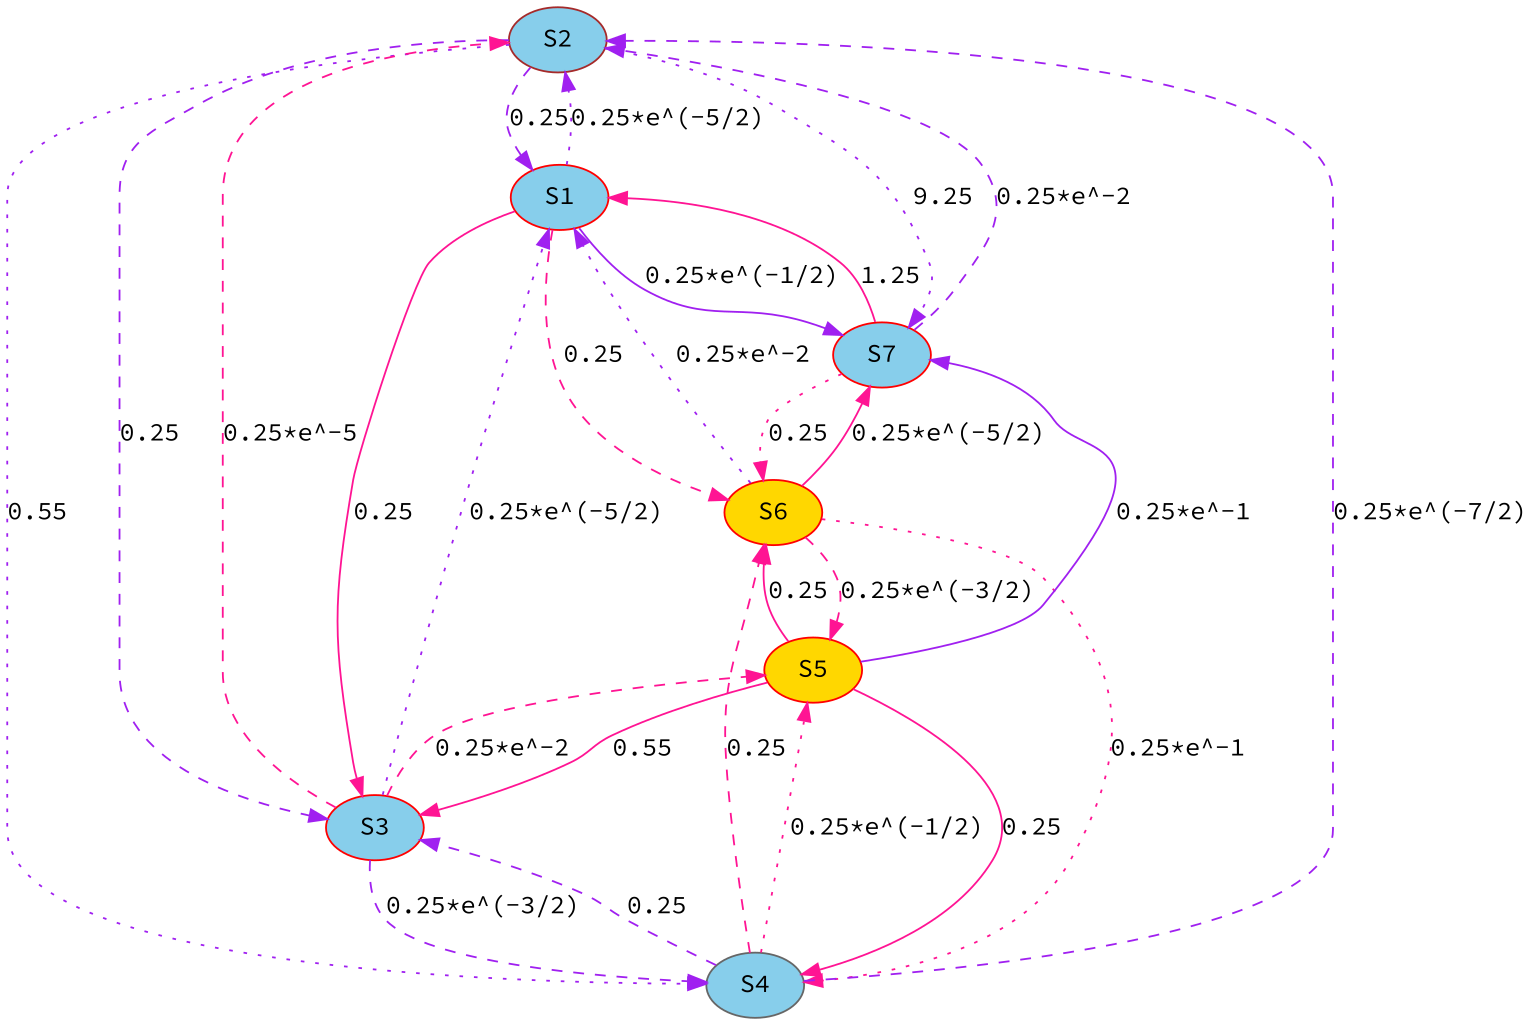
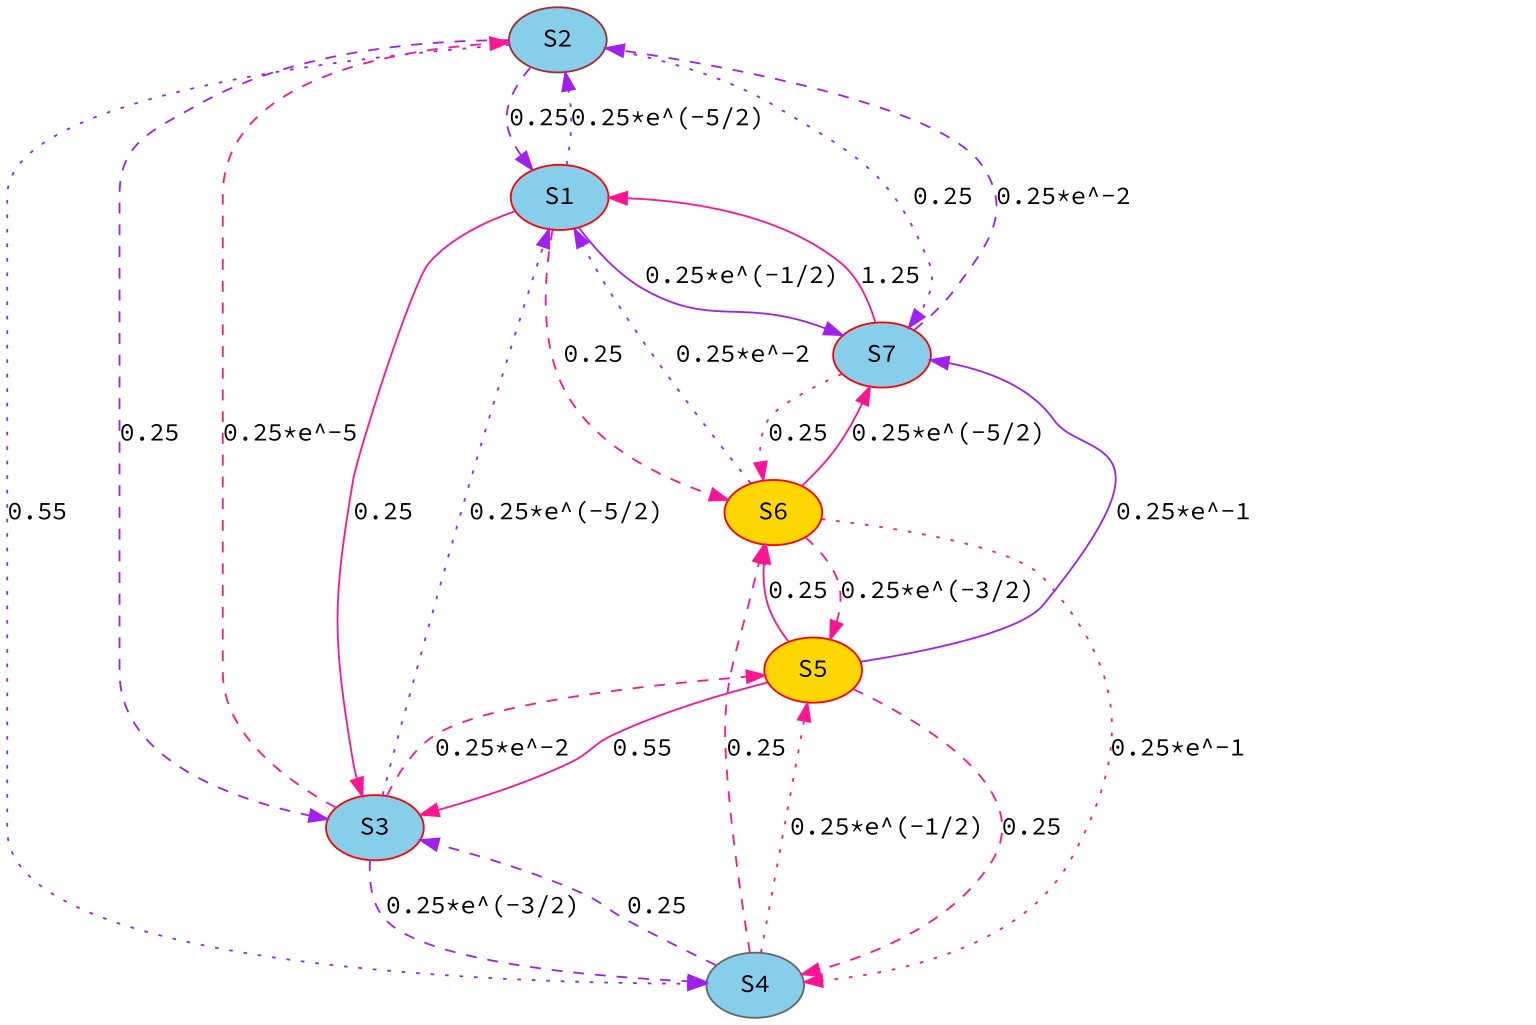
(944, 197) -> (944, 197)
(1333, 421) -> none
(999, 843) -> (999, 843)
